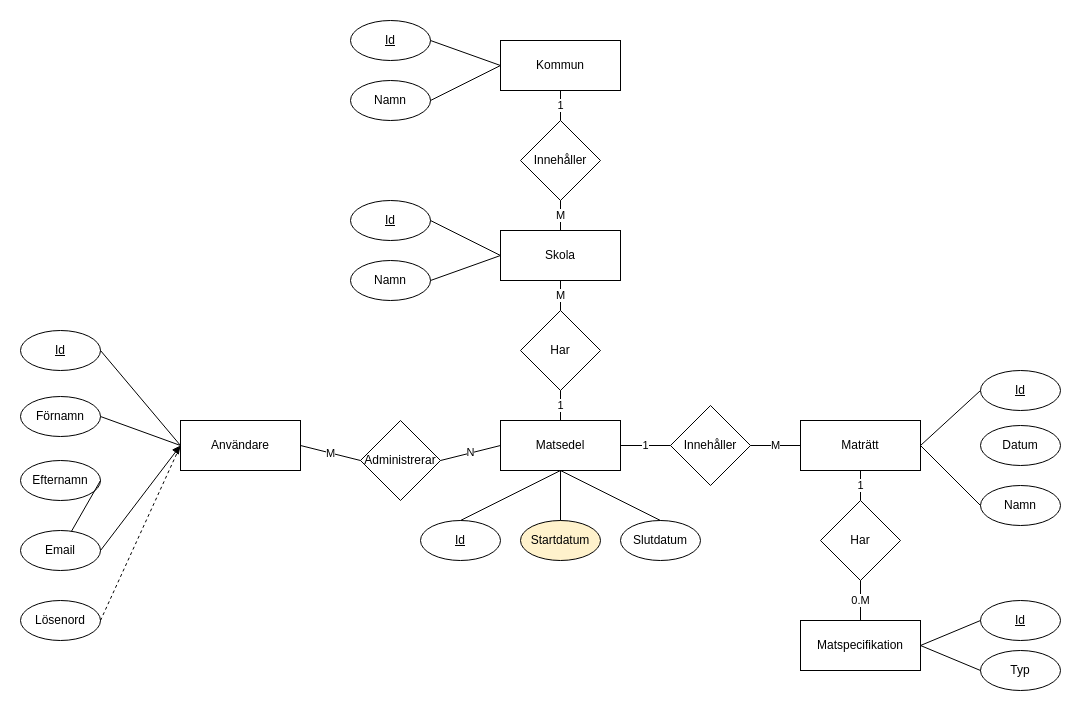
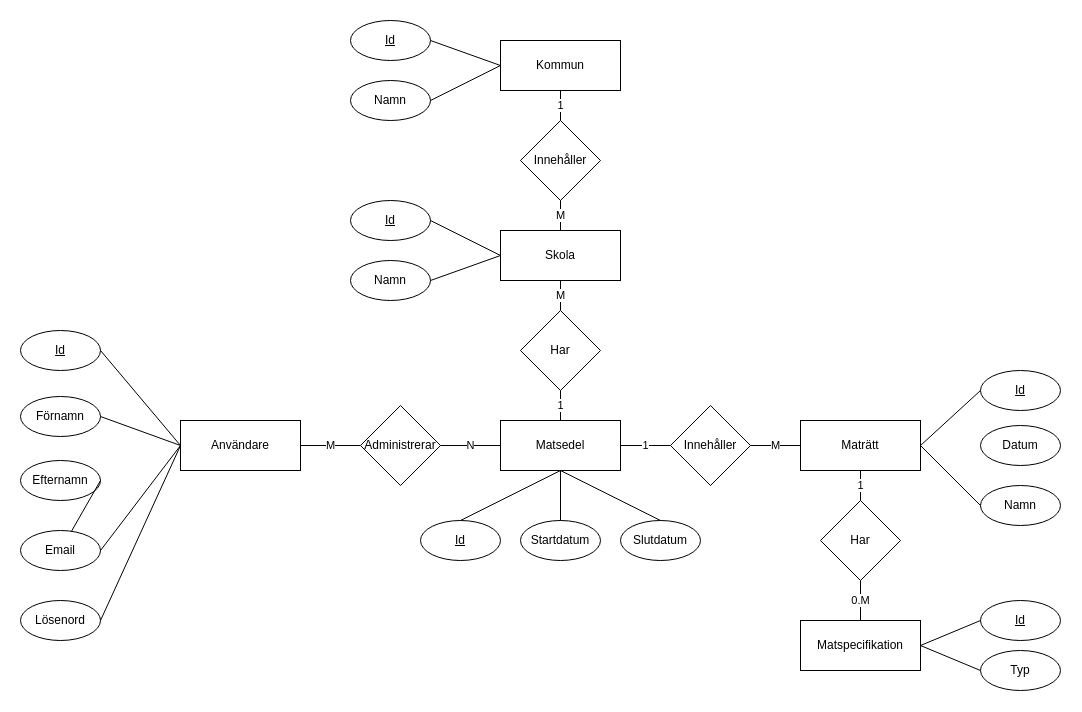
(173, 455) -> (172, 457)
(401, 461) -> (401, 446)
(140, 535) -> (140, 535)
(561, 541) -> (561, 541)
